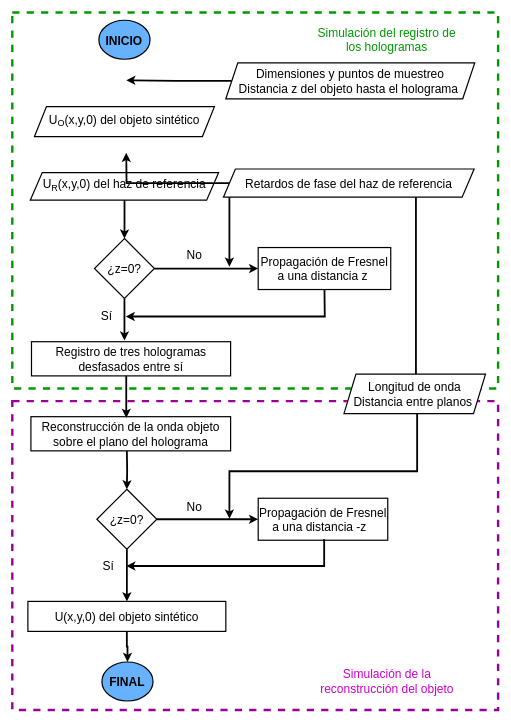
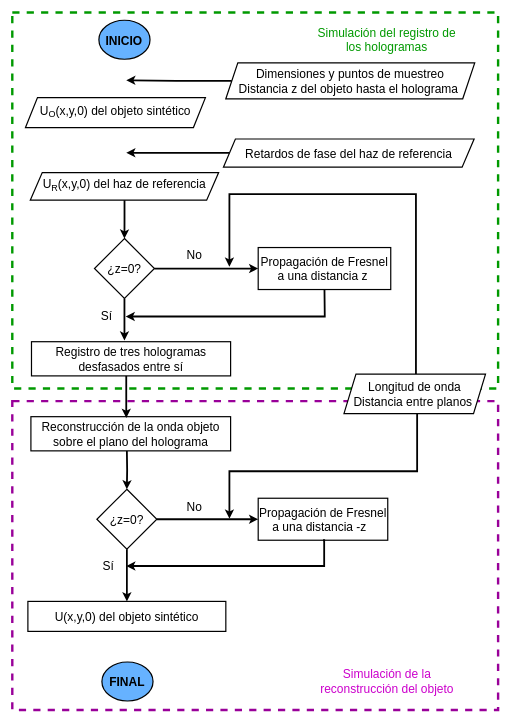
(125, 122) -> (116, 113)
(349, 183) -> (349, 153)
(127, 644) -> none
